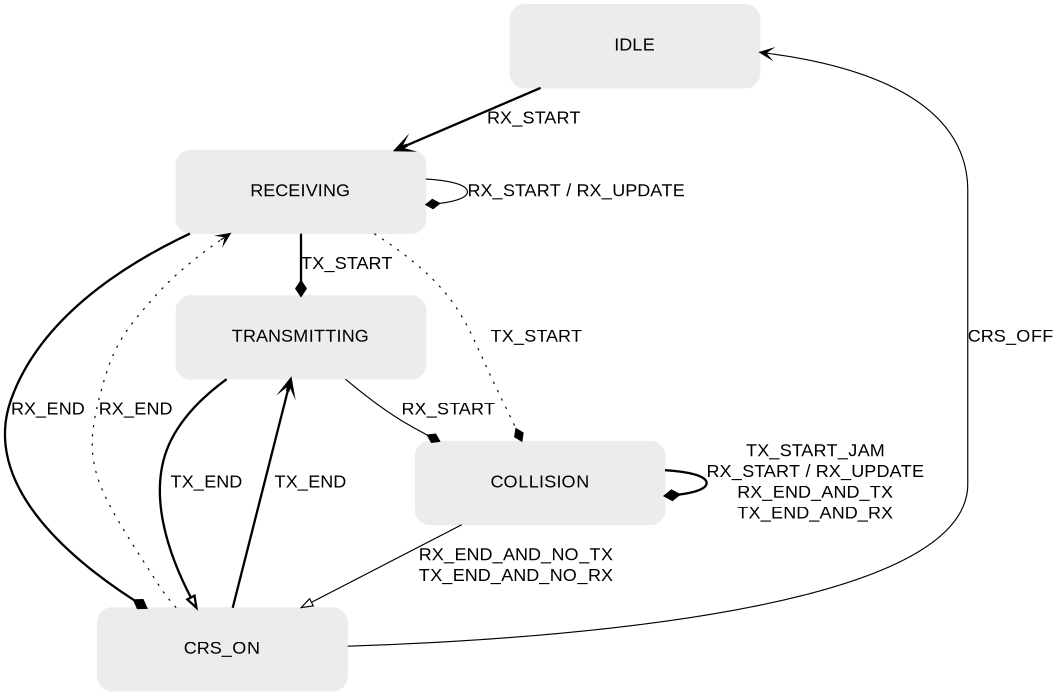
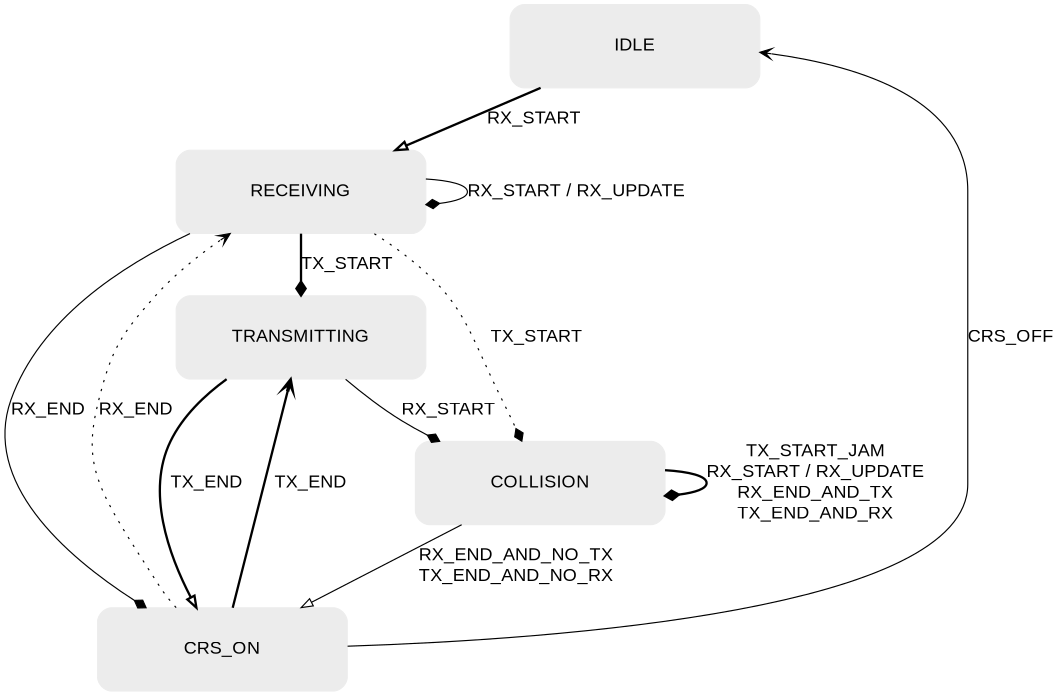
(473, 117) -> (473, 117)
(11, 401) -> (11, 401)
